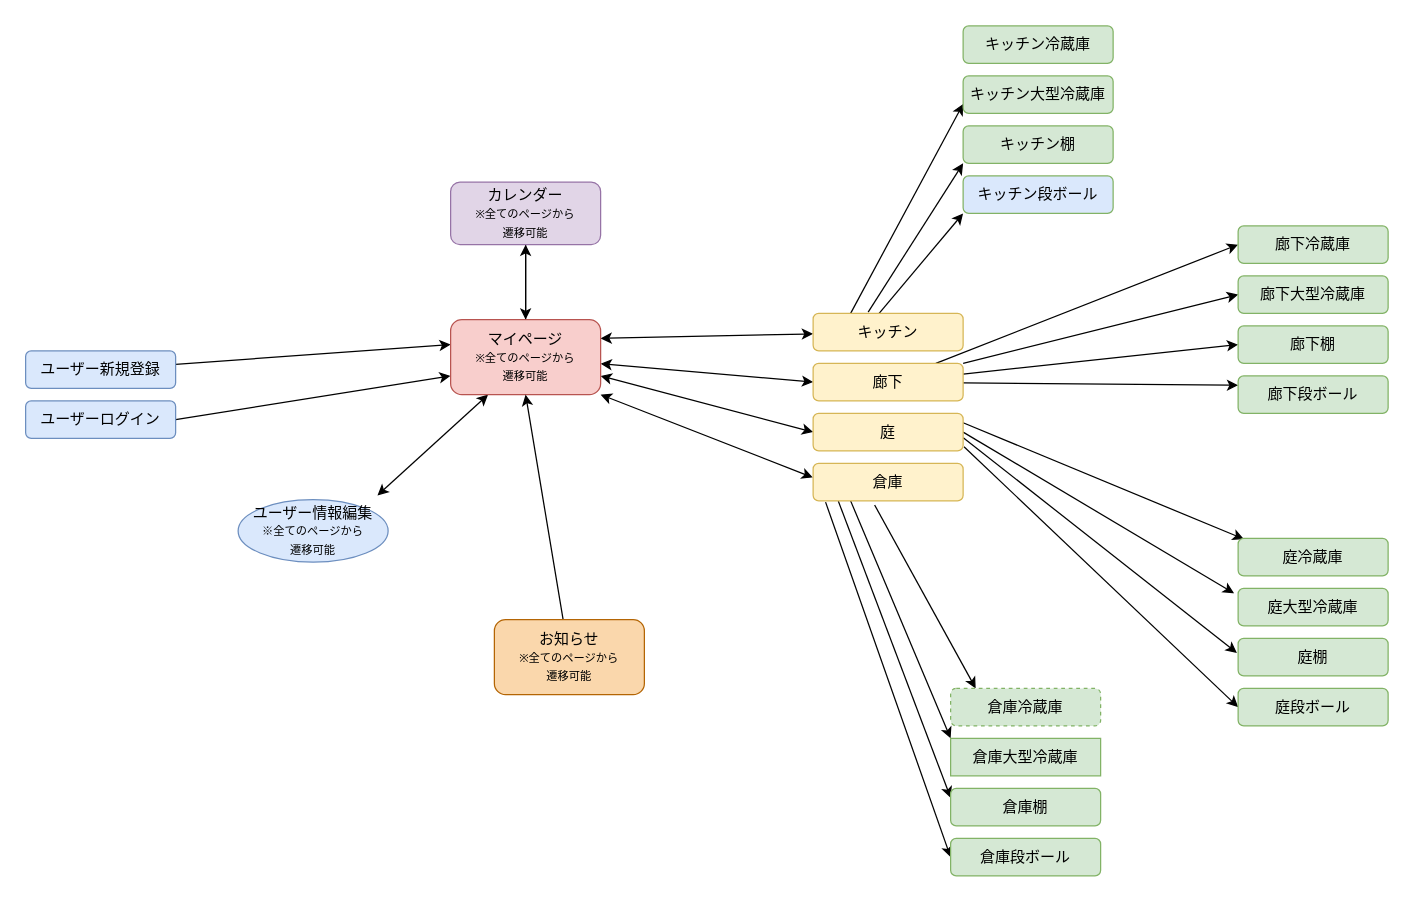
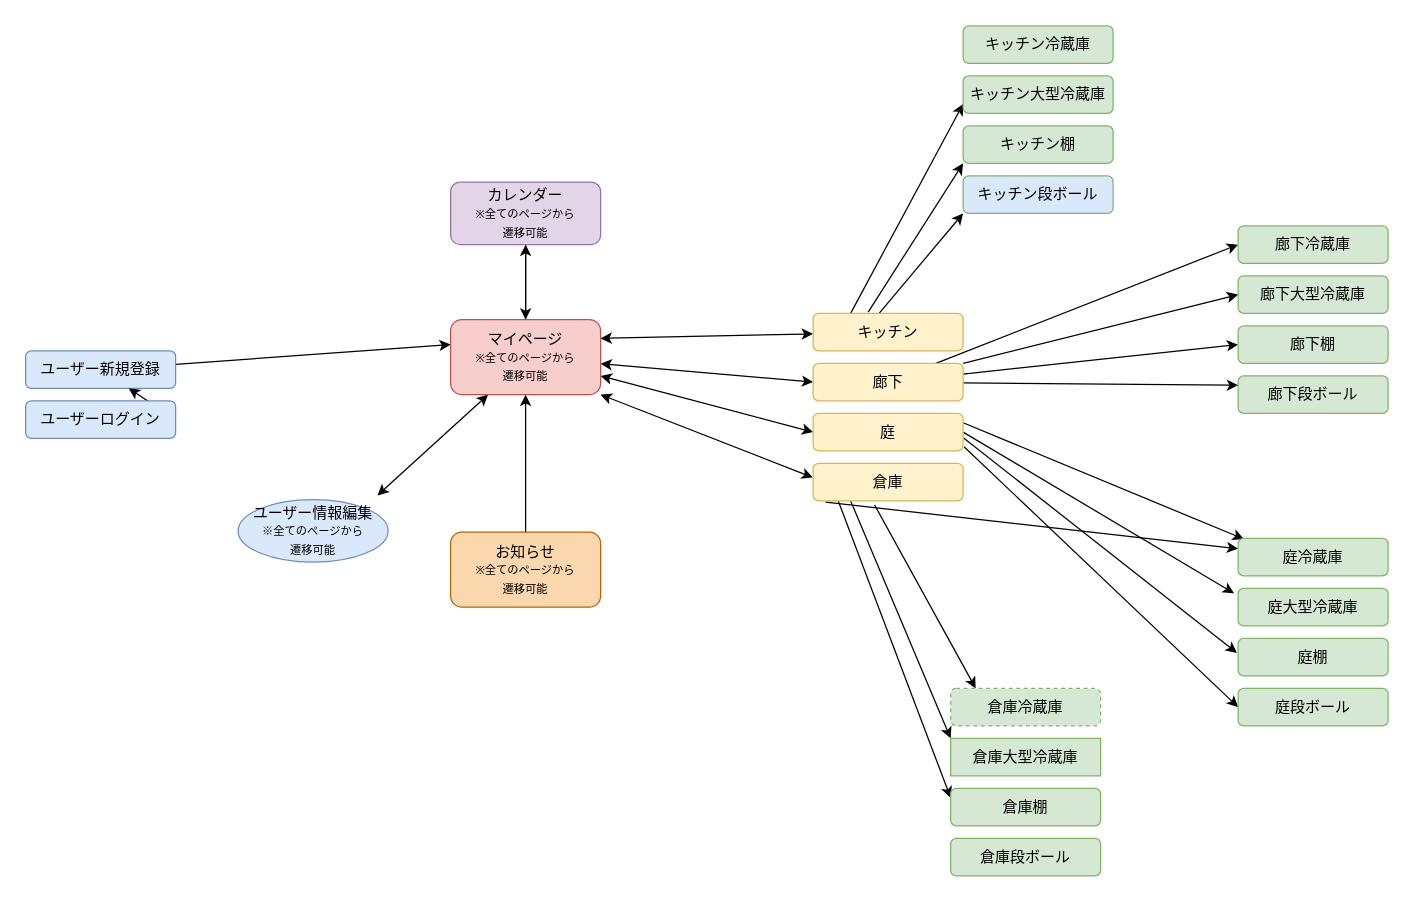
(309, 398) -> (142, 397)
(569, 657) -> (526, 569)
(887, 676) -> (951, 516)
